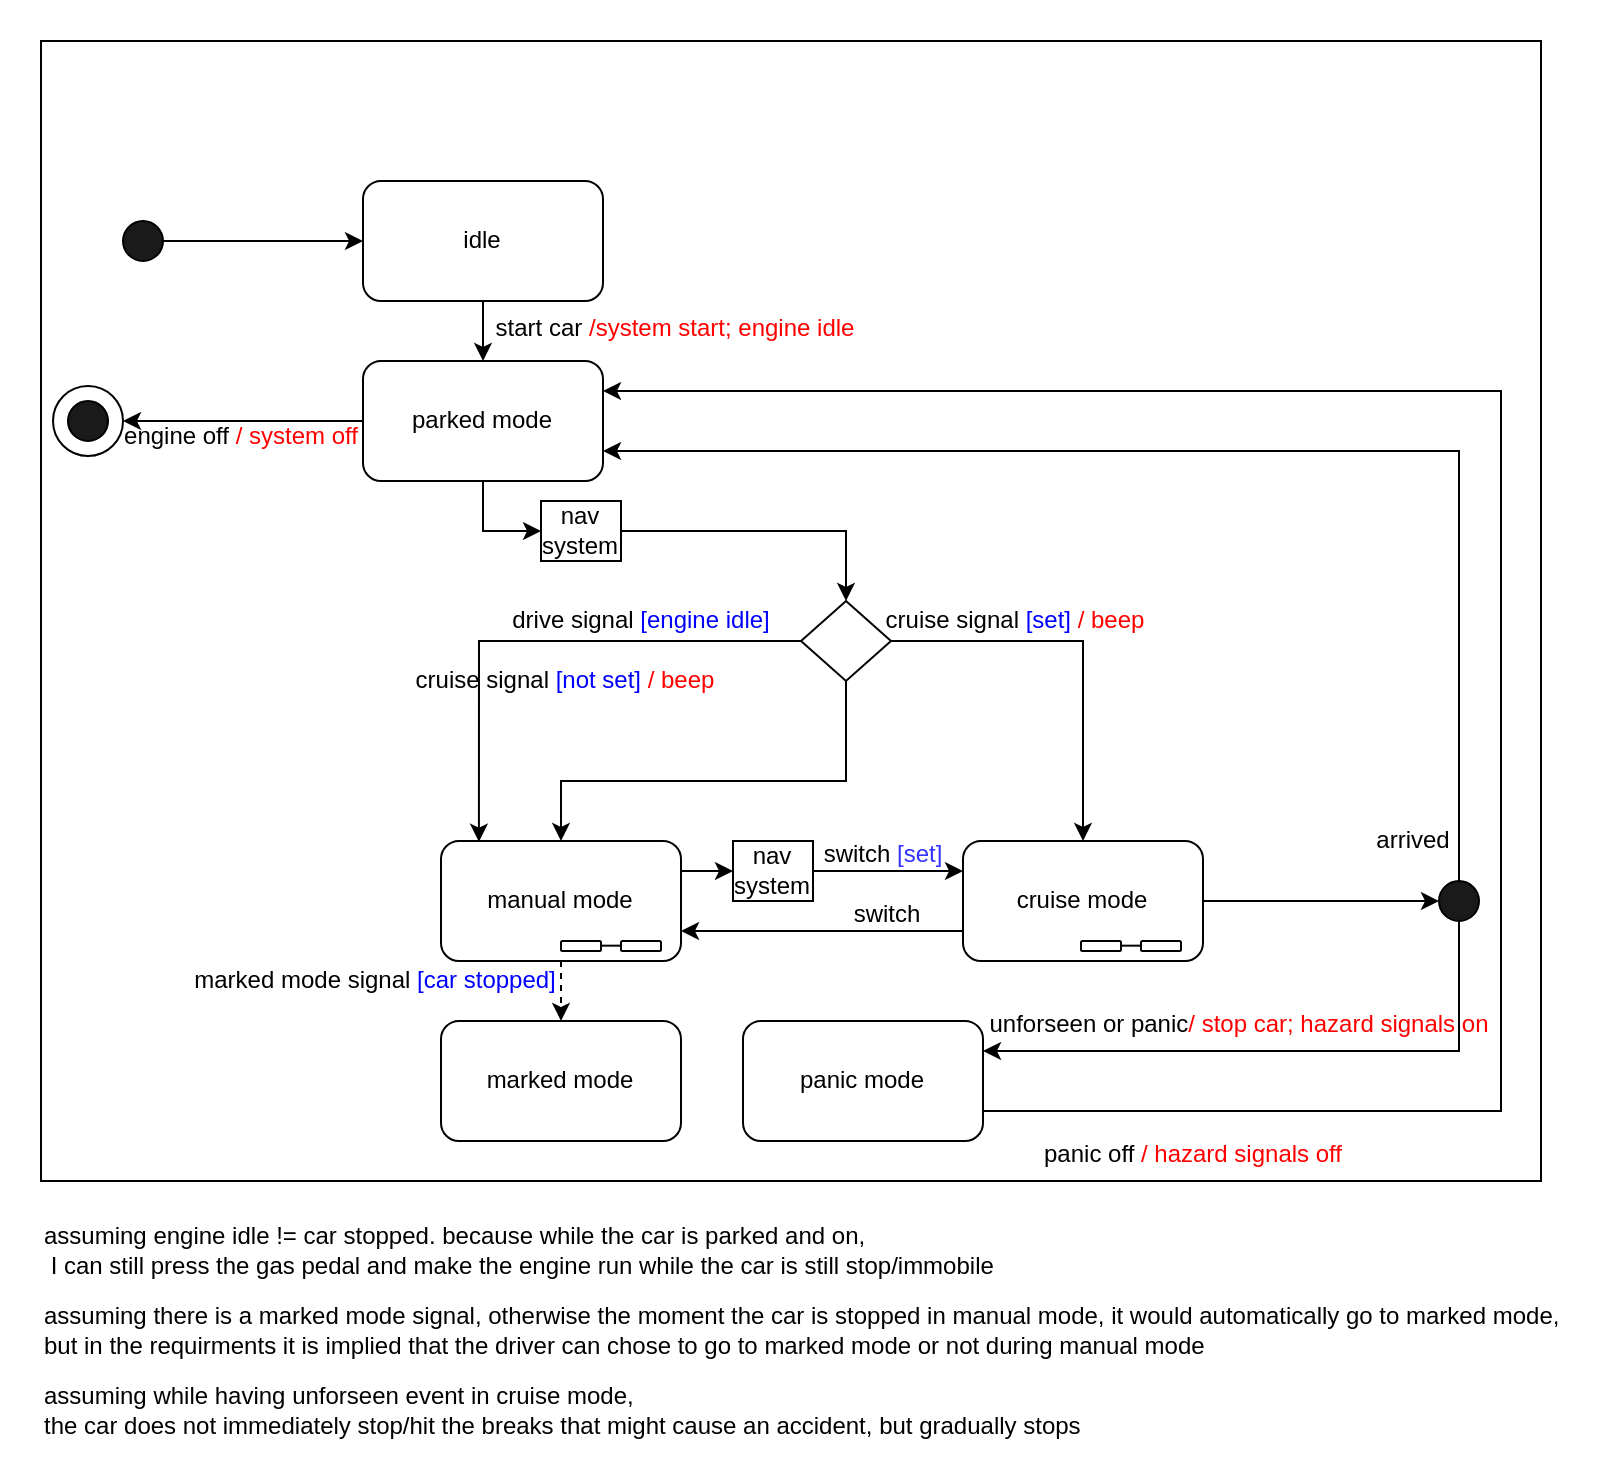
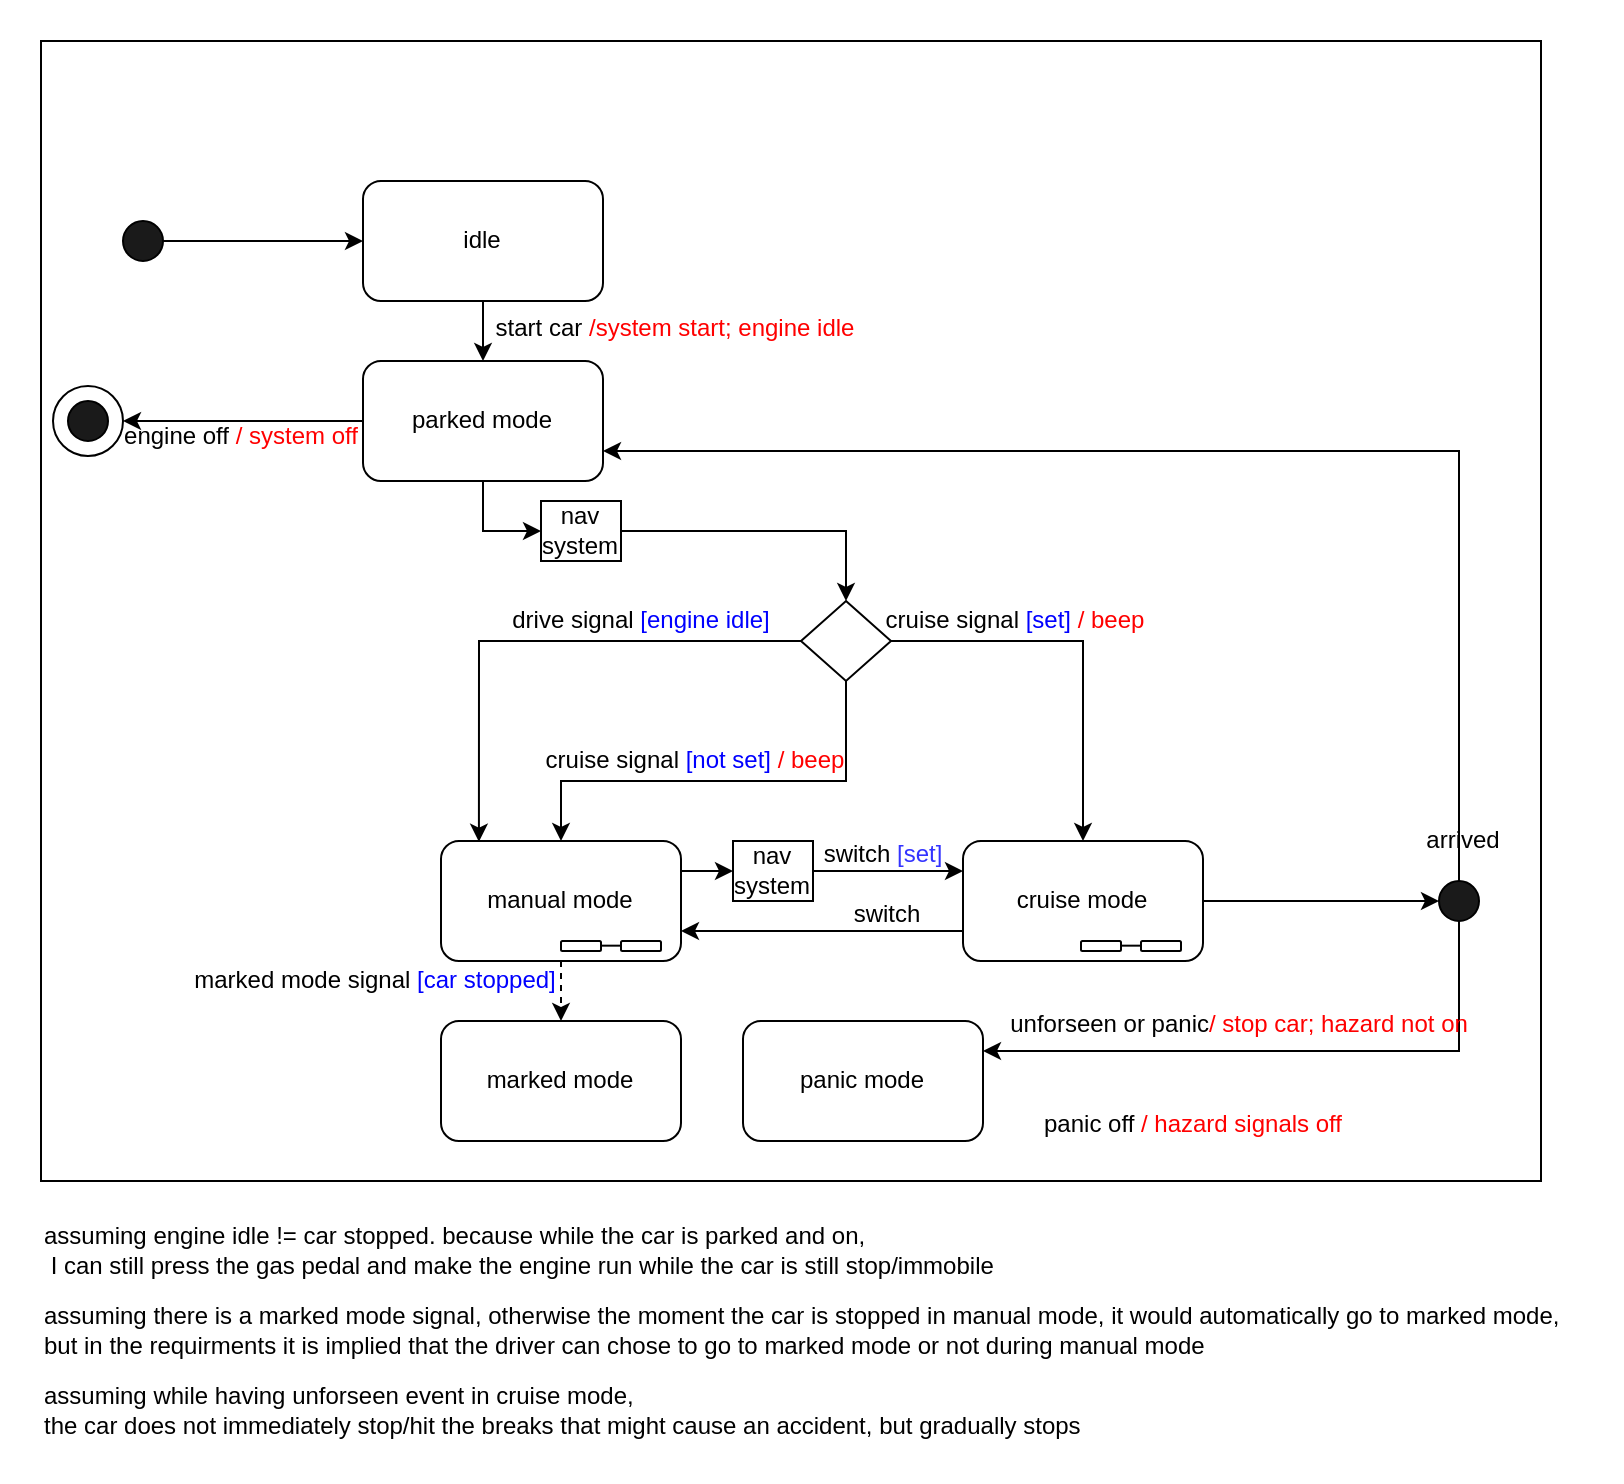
(1501, 568) -> none
(565, 681) -> (695, 761)
(1413, 841) -> (1463, 841)
(1240, 1025) -> (1240, 1025)
(1193, 1155) -> (1193, 1125)
